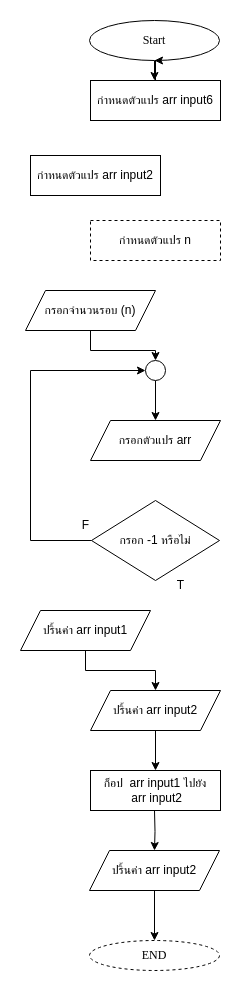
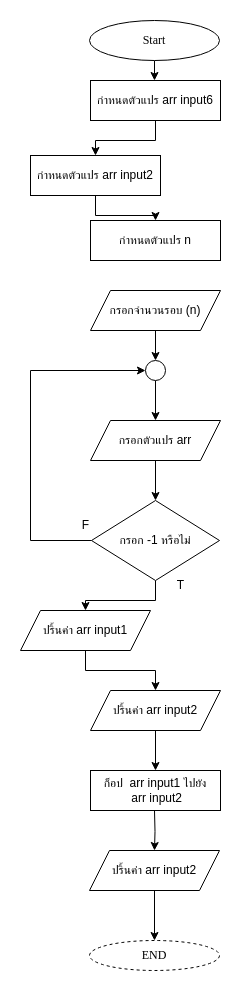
(156, 69) -> (132, 141)
none -> (116, 216)
(156, 241) -> (156, 241)
(91, 311) -> (156, 311)
none -> (156, 477)
none -> (130, 601)
